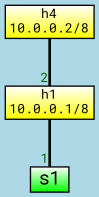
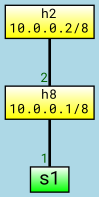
(50, 22) -> (50, 22)
(50, 103) -> (50, 103)
